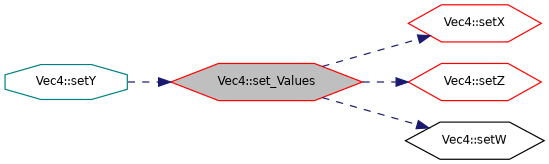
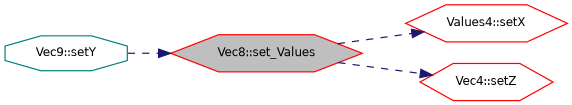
(475, 23) -> (487, 23)
(66, 82) -> (66, 53)
(266, 82) -> (266, 53)
(475, 141) -> none
